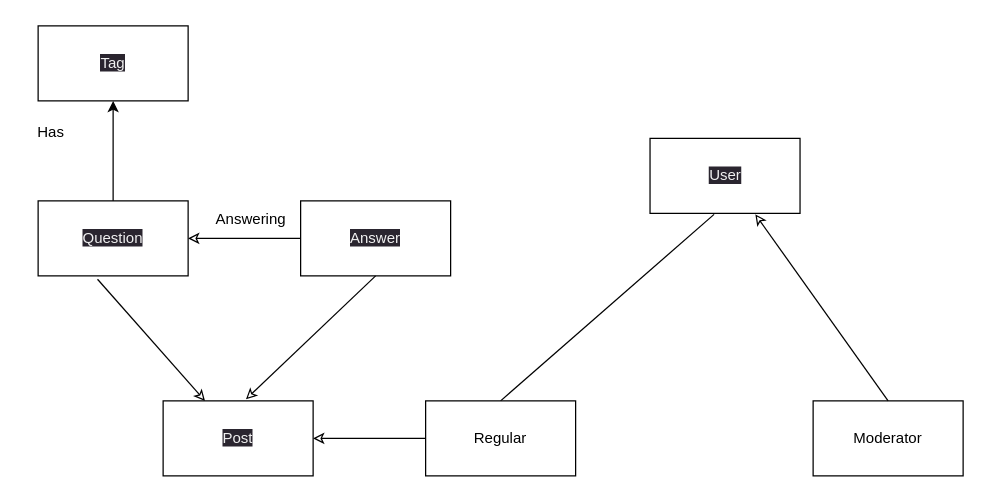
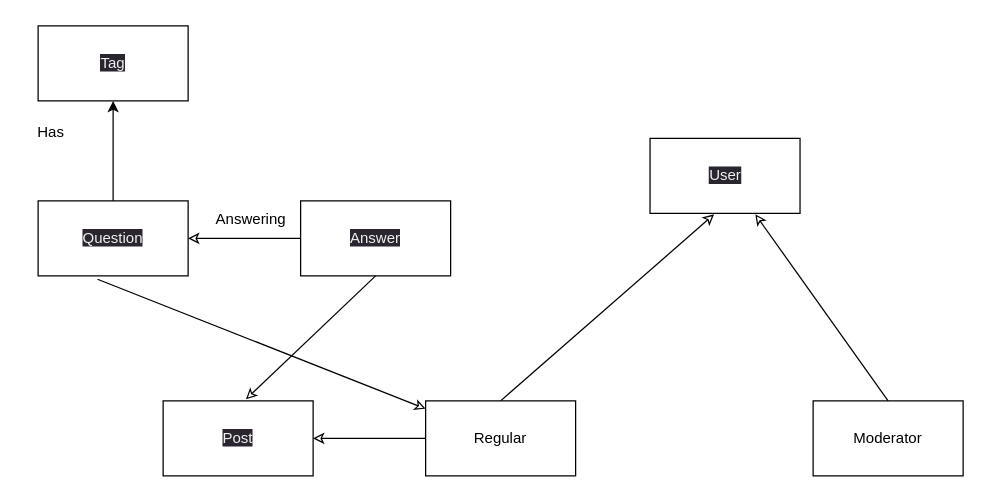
(710, 218) -> (707, 221)
(149, 337) -> (258, 342)
